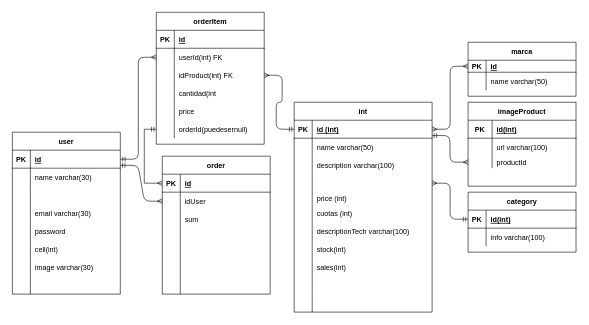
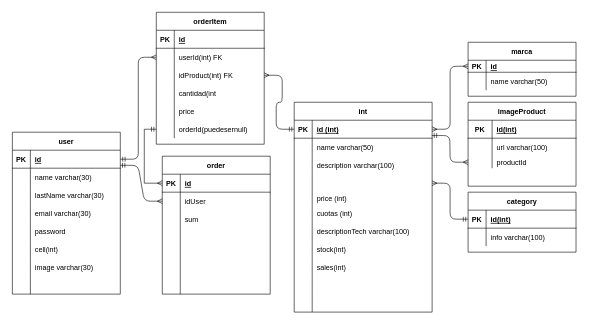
none -> (75, 195)
